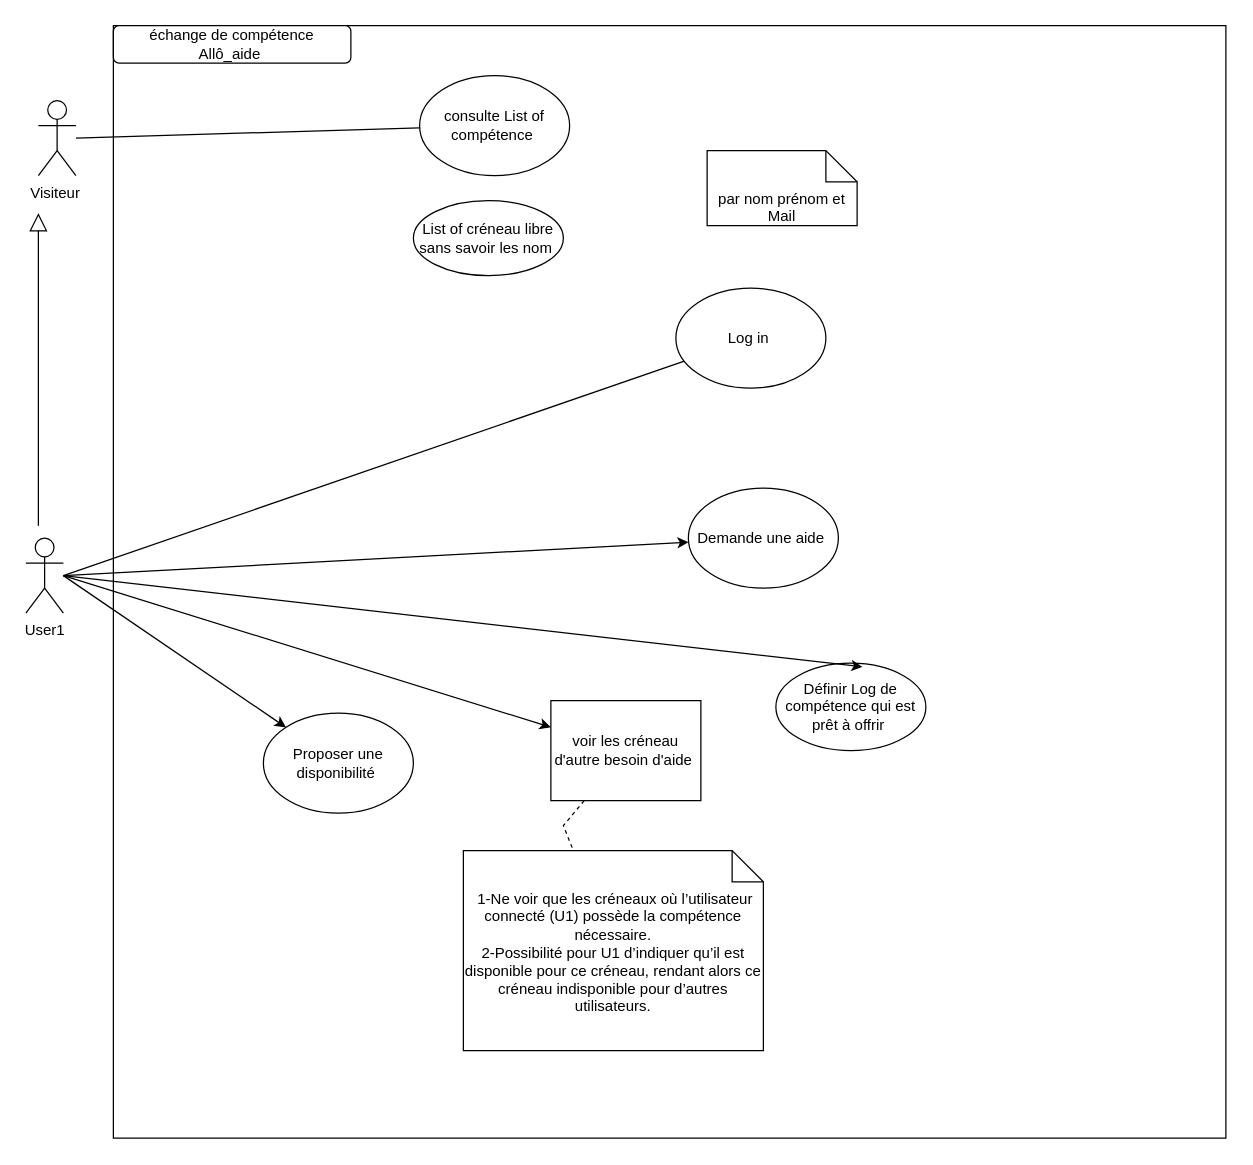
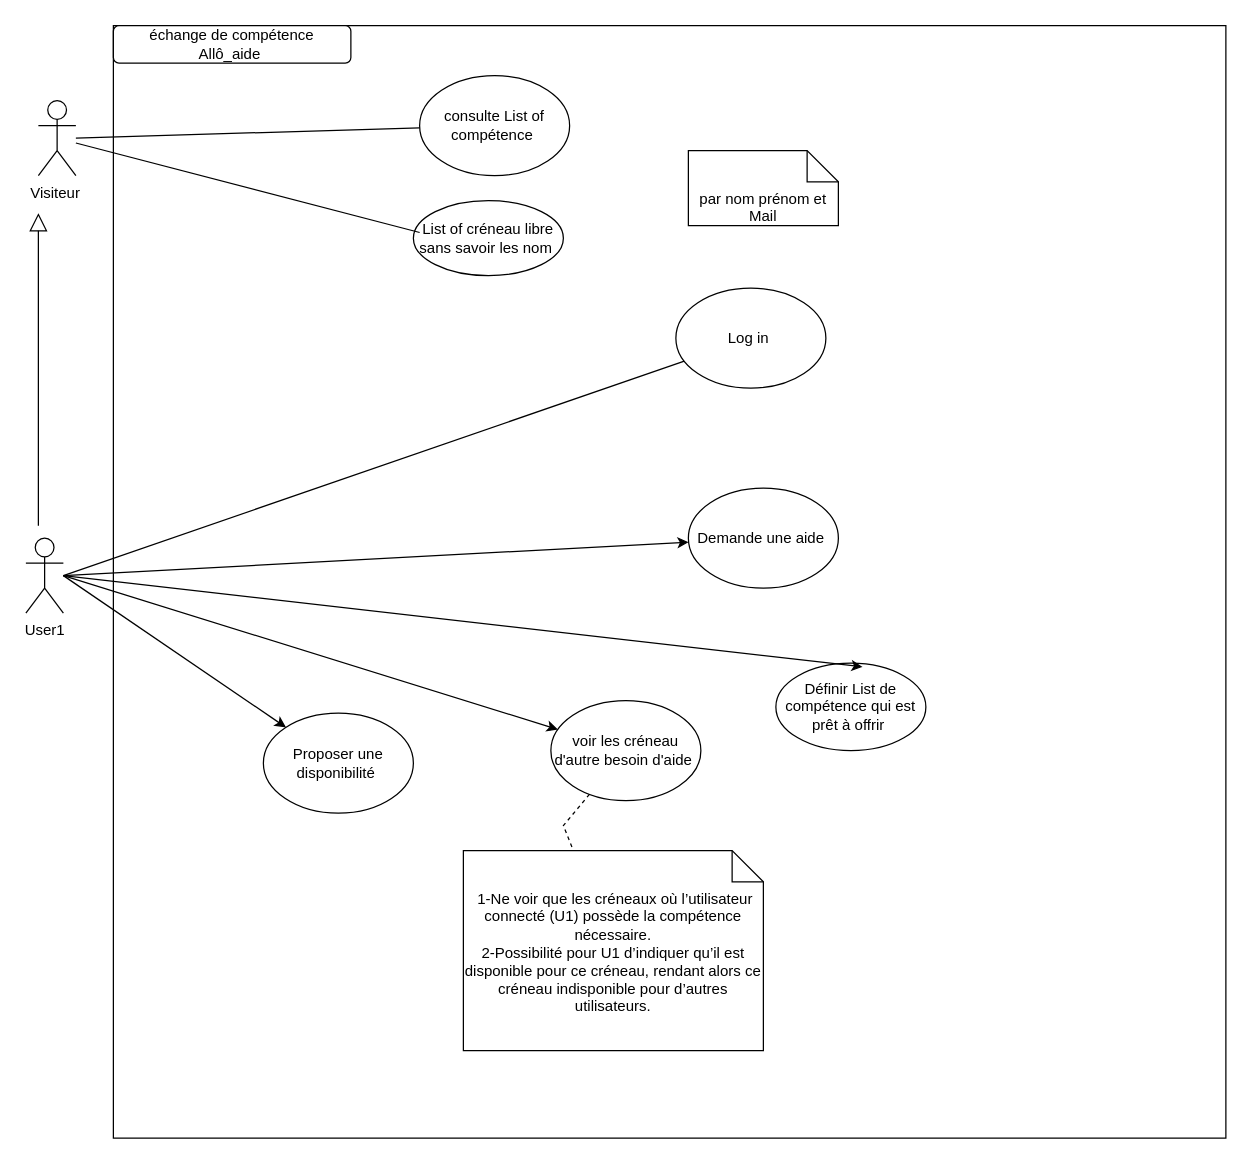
none -> (247, 188)
(782, 188) -> (763, 188)
(851, 707) -> (851, 707)
(626, 751) -> (626, 751)
